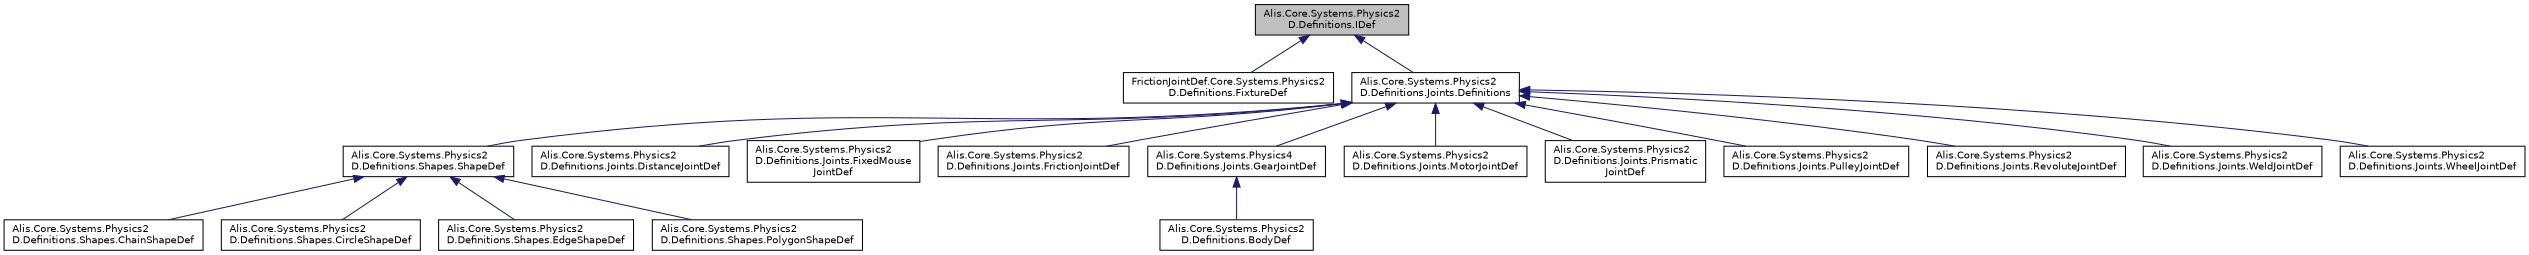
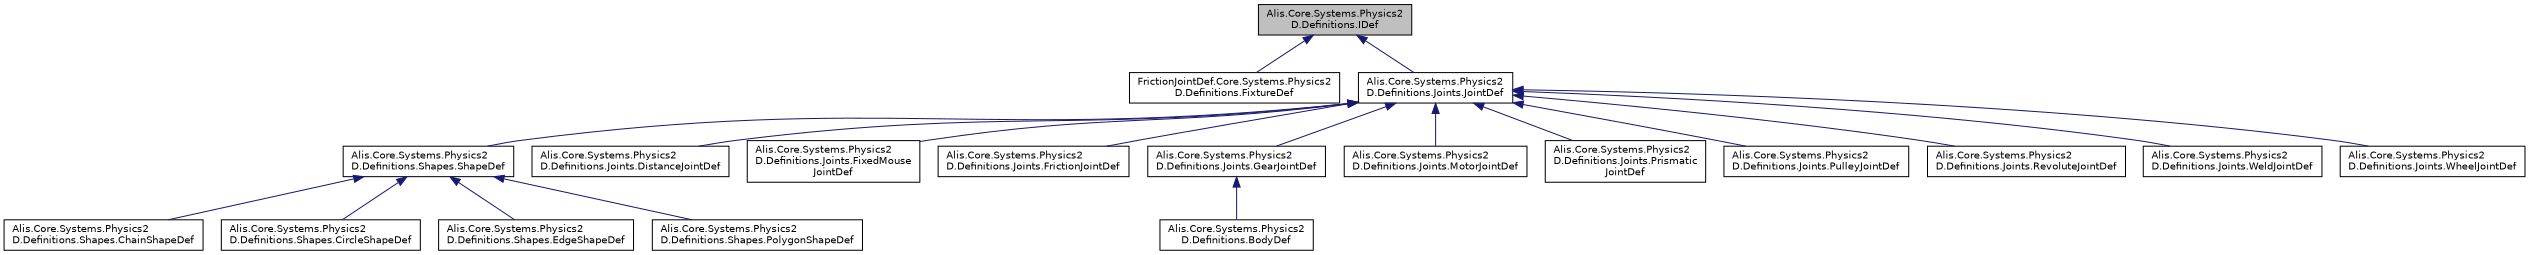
(1436, 88) -> (1436, 88)
(1237, 161) -> (1237, 161)
